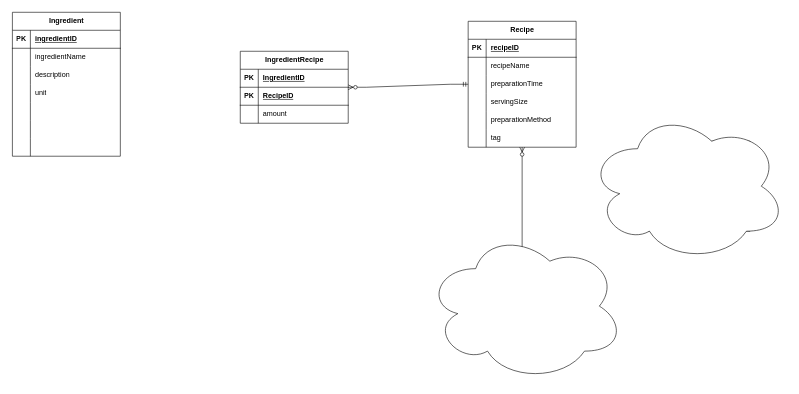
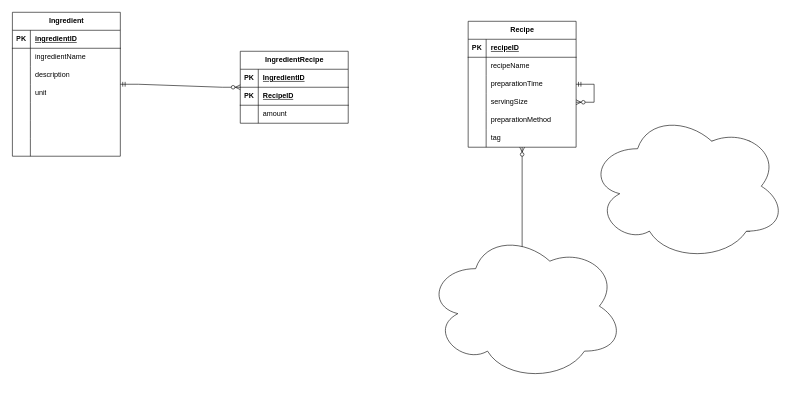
(450, 84) -> (587, 84)
none -> (180, 86)
